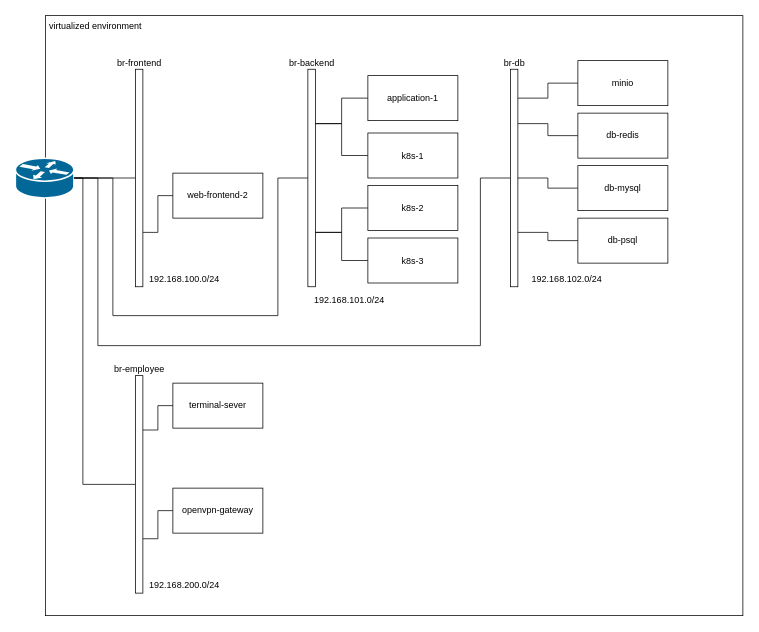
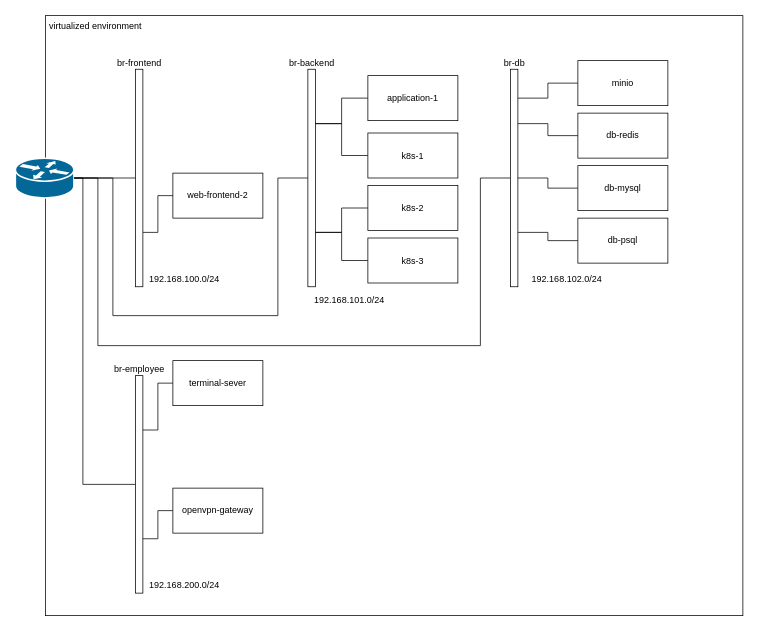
(218, 405) -> (218, 383)
